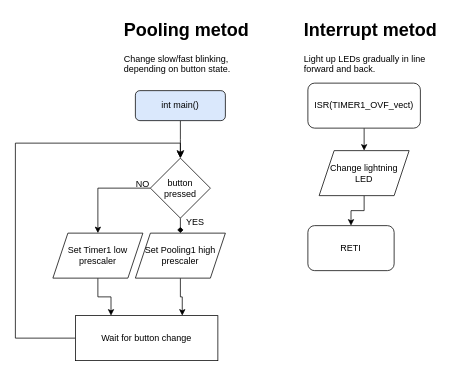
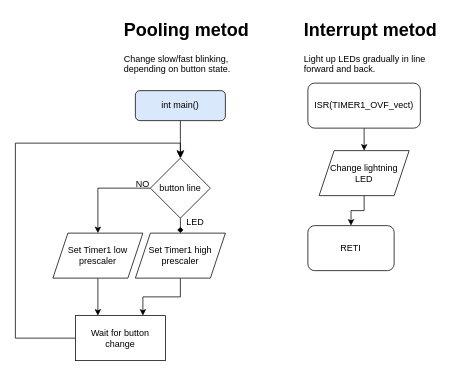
(180, 188) -> (180, 188)
(195, 222) -> (195, 222)
(180, 255) -> (180, 255)
(147, 338) -> (120, 338)
